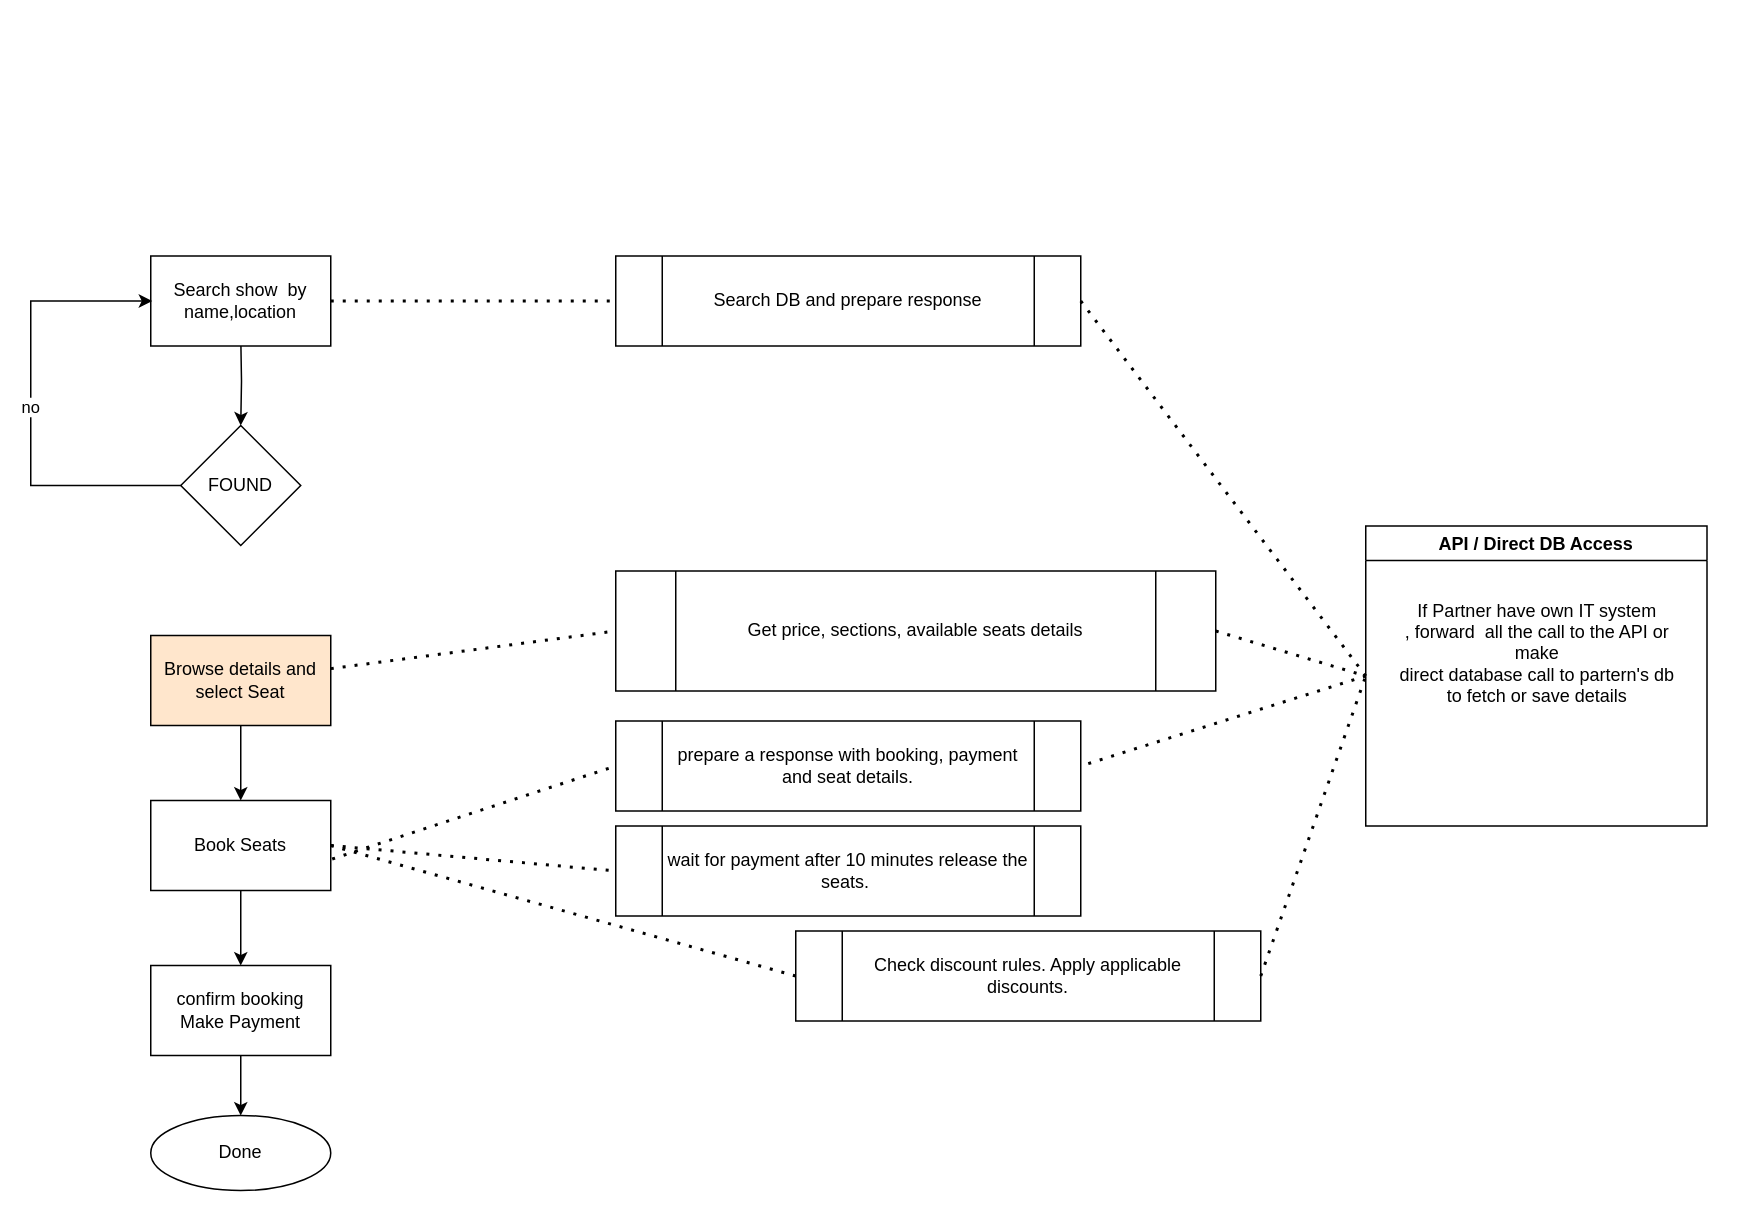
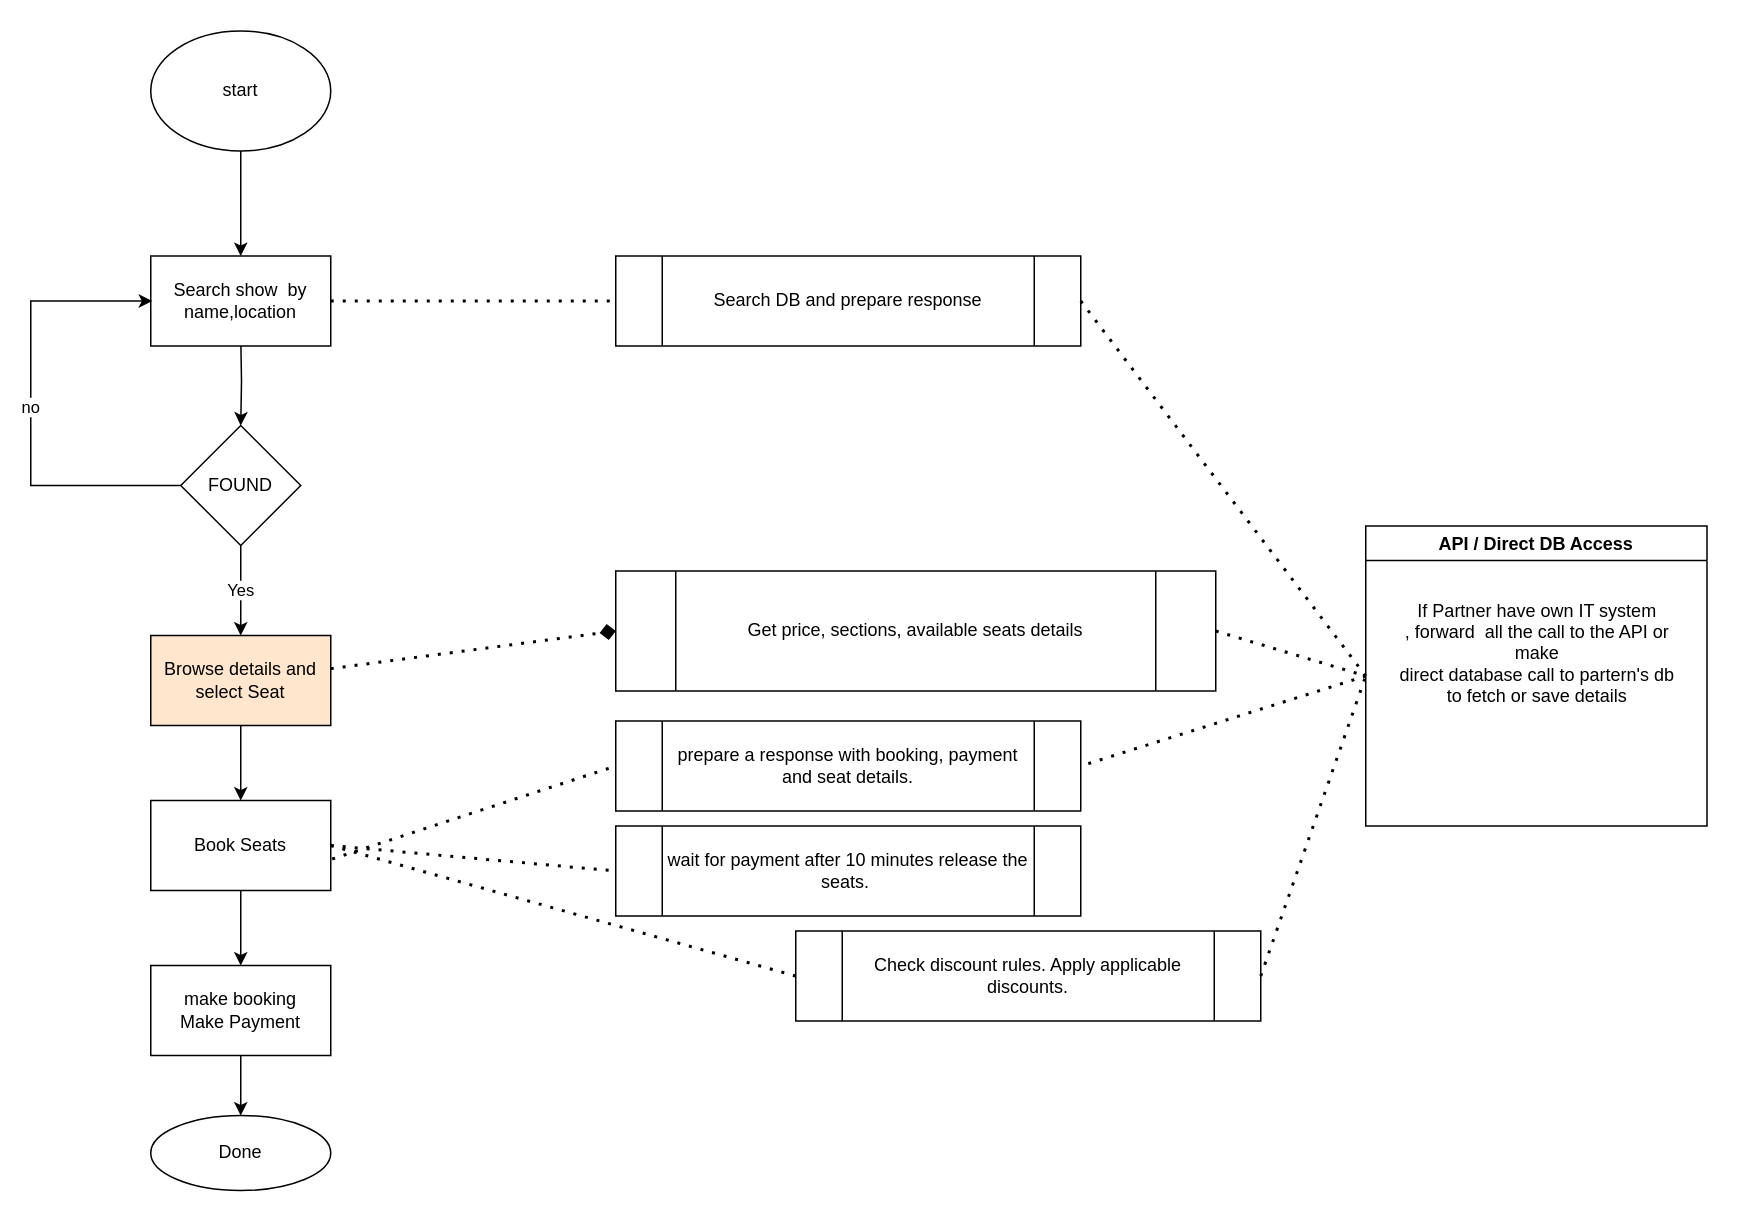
none -> (241, 91)
none -> (241, 198)
none -> (241, 585)
(607, 632) -> (600, 633)
(241, 1010) -> (241, 1010)
